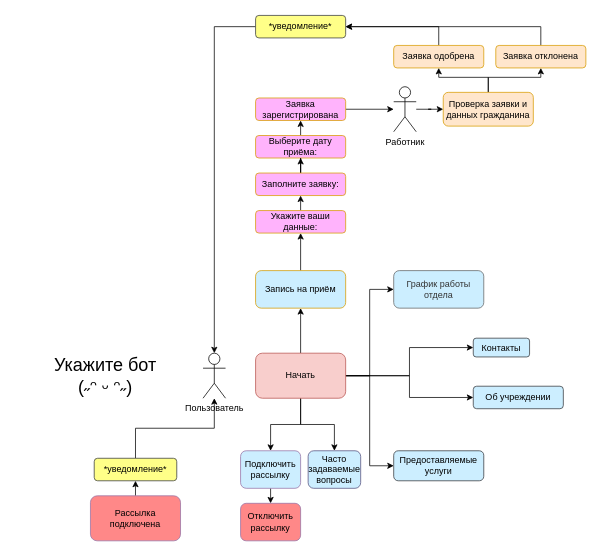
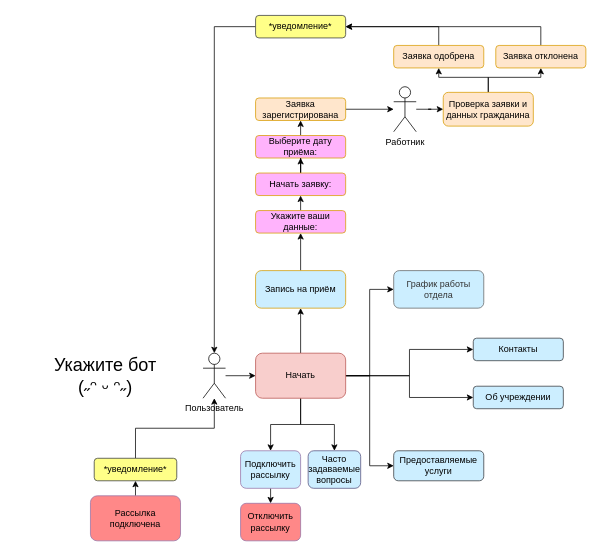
(300, 109) -> (300, 109)
(300, 184) -> (300, 184)
(501, 347) -> (518, 349)
none -> (237, 375)
